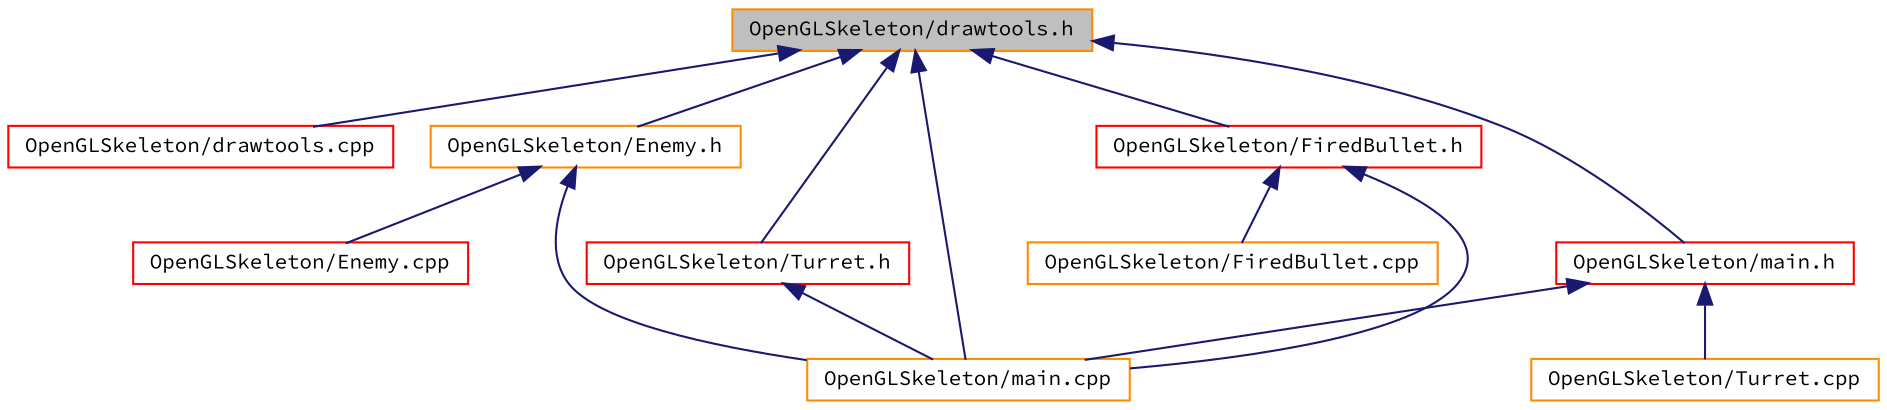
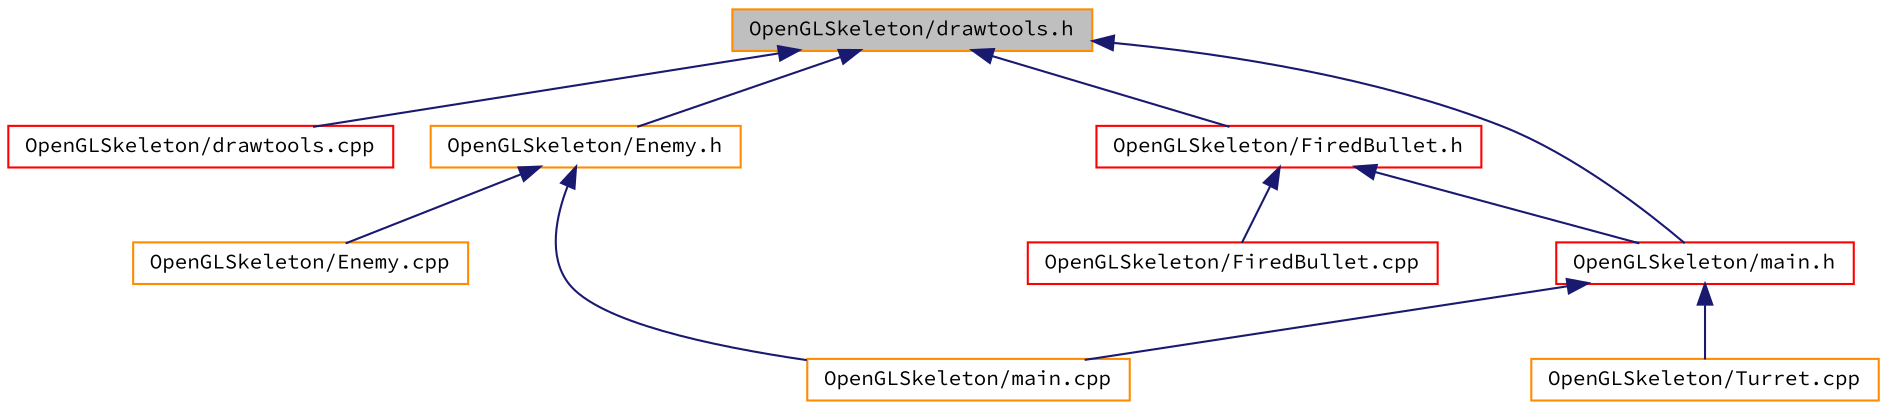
(942, 216) -> none
(301, 263) -> (301, 263)
(748, 263) -> none
(1233, 263) -> (1233, 263)
(1369, 330) -> (1507, 208)
